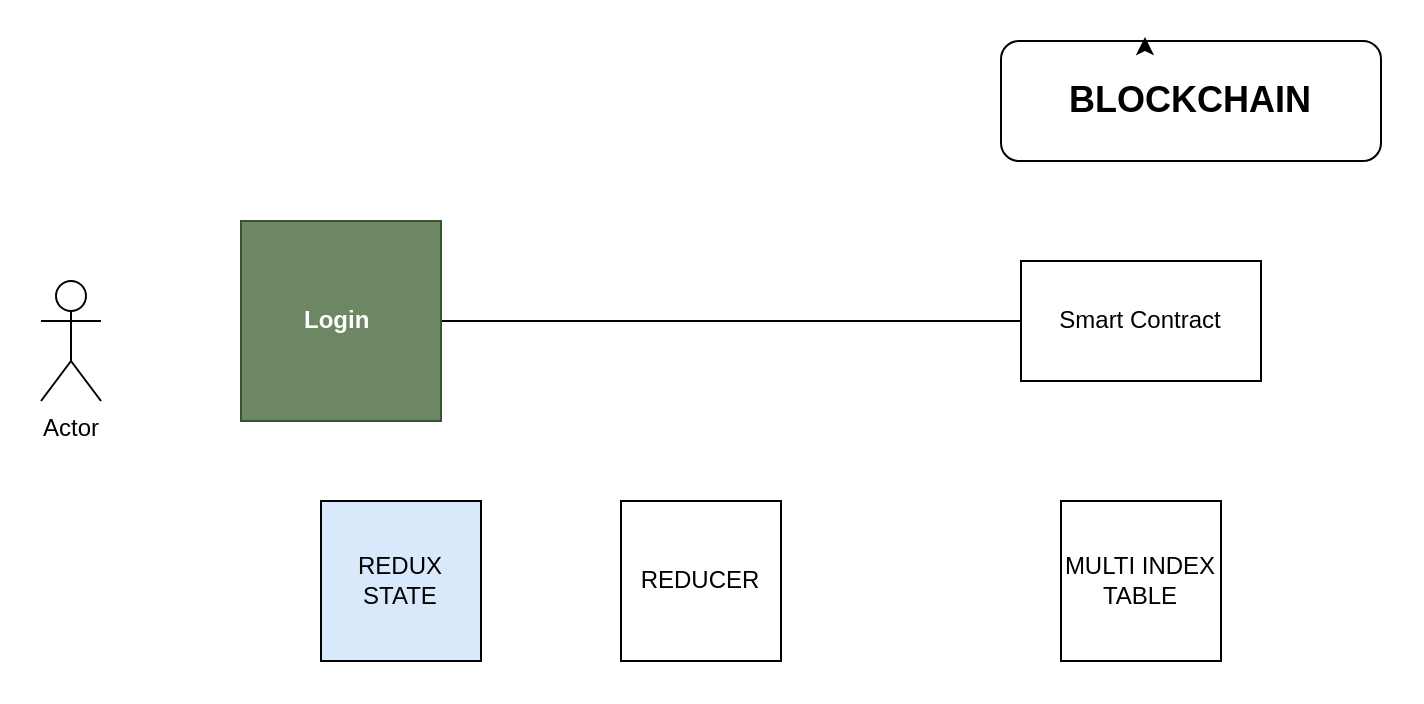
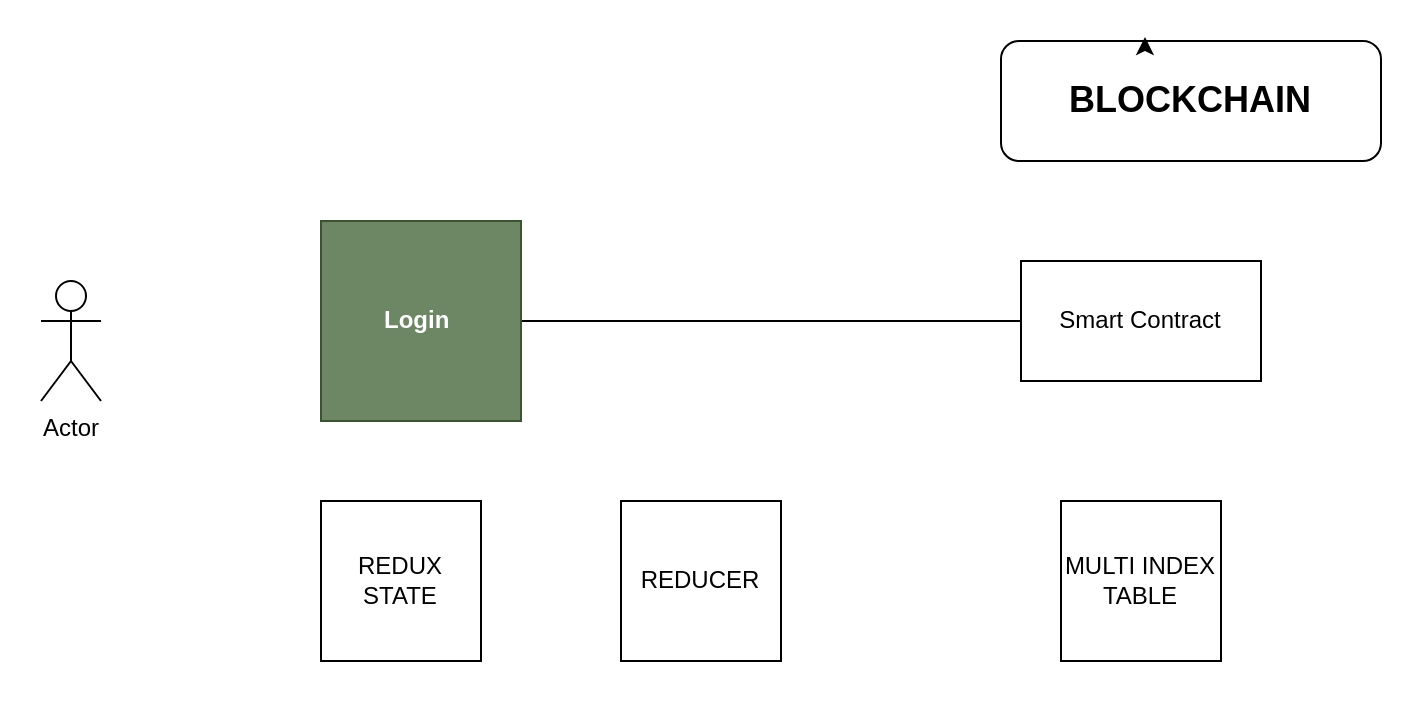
(341, 321) -> (421, 321)
(401, 581) -> (401, 581)
